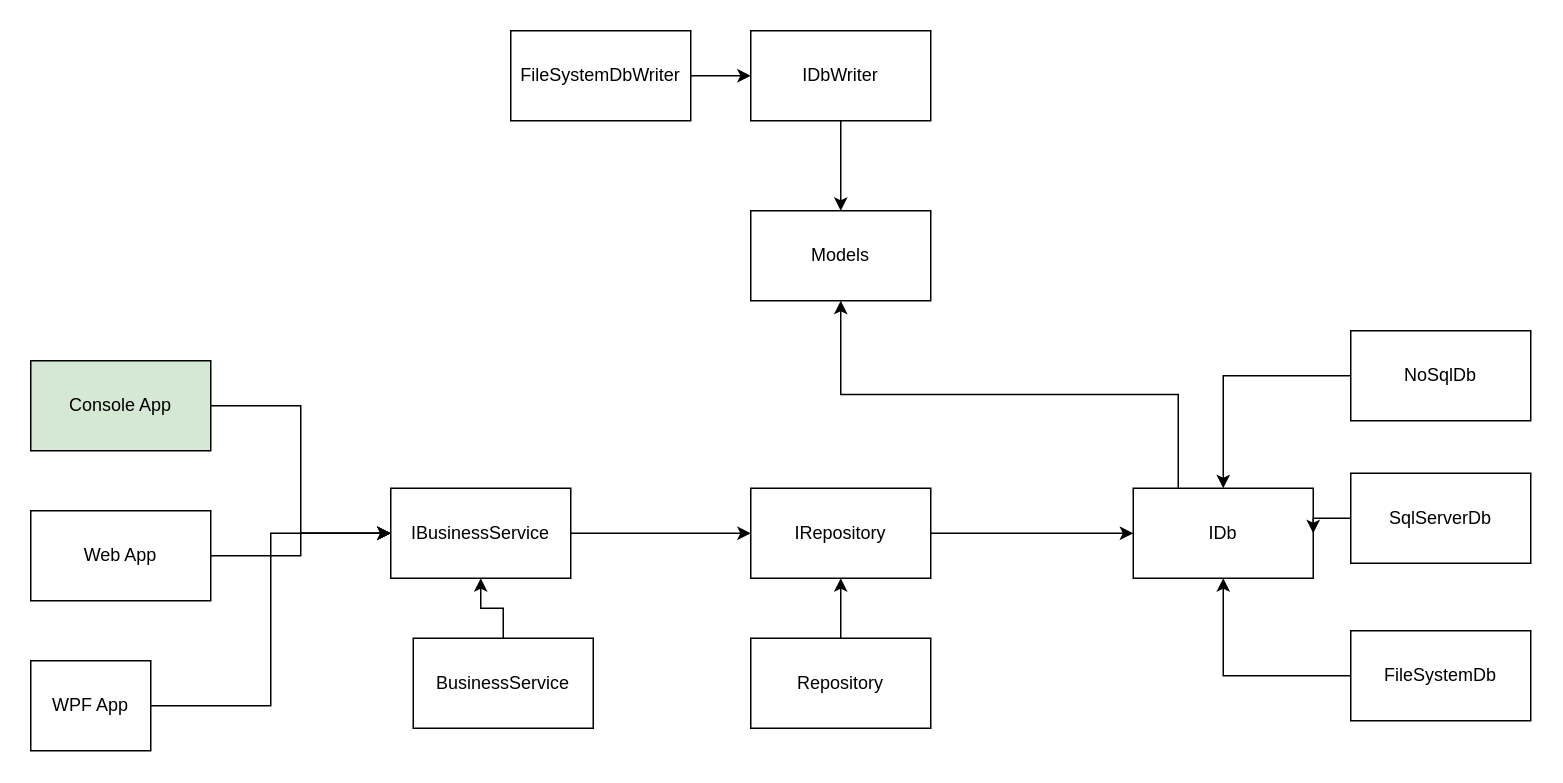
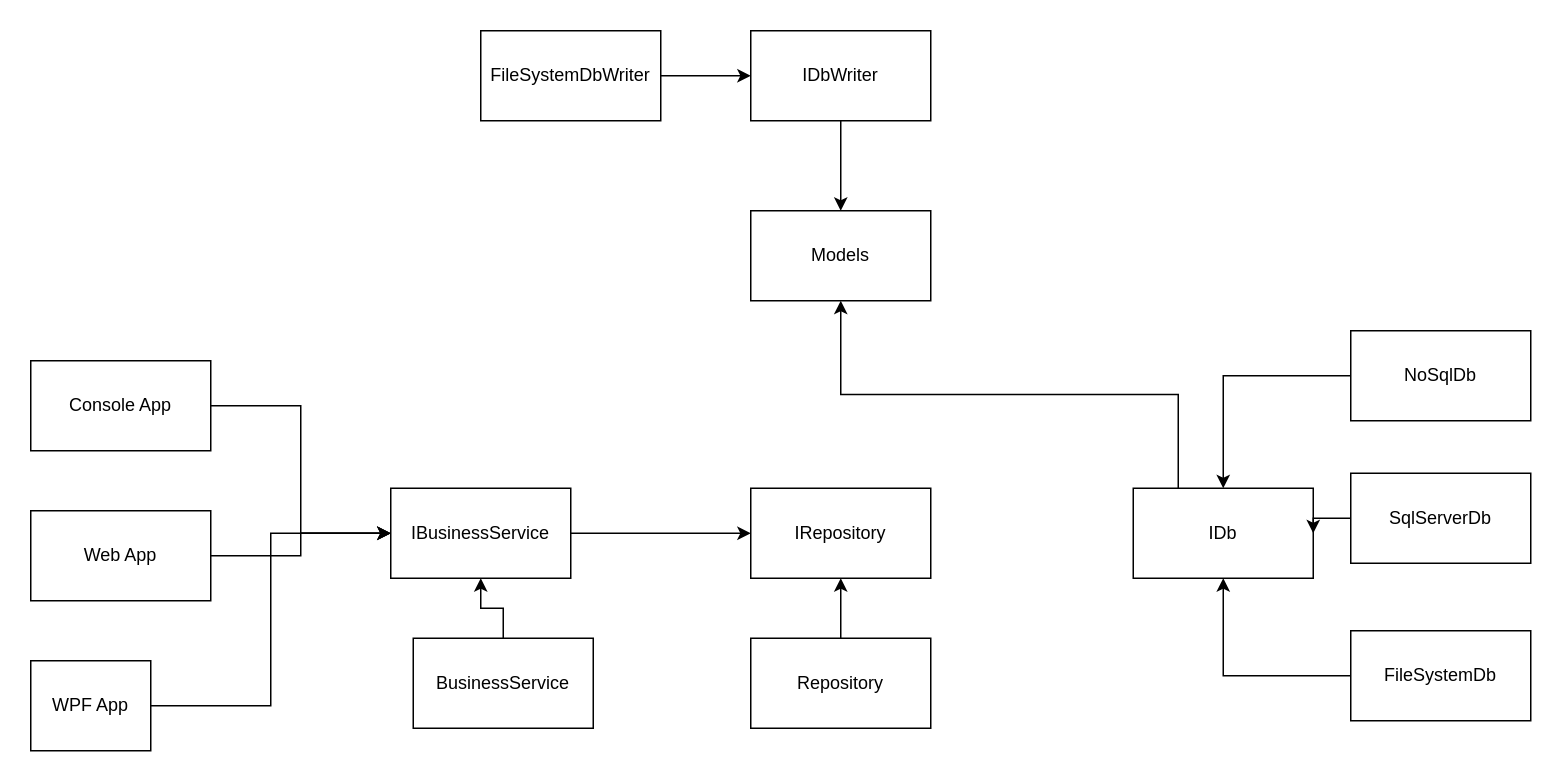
(601, 76) -> (571, 76)
(121, 406) -> (121, 406)
(1027, 533) -> none
